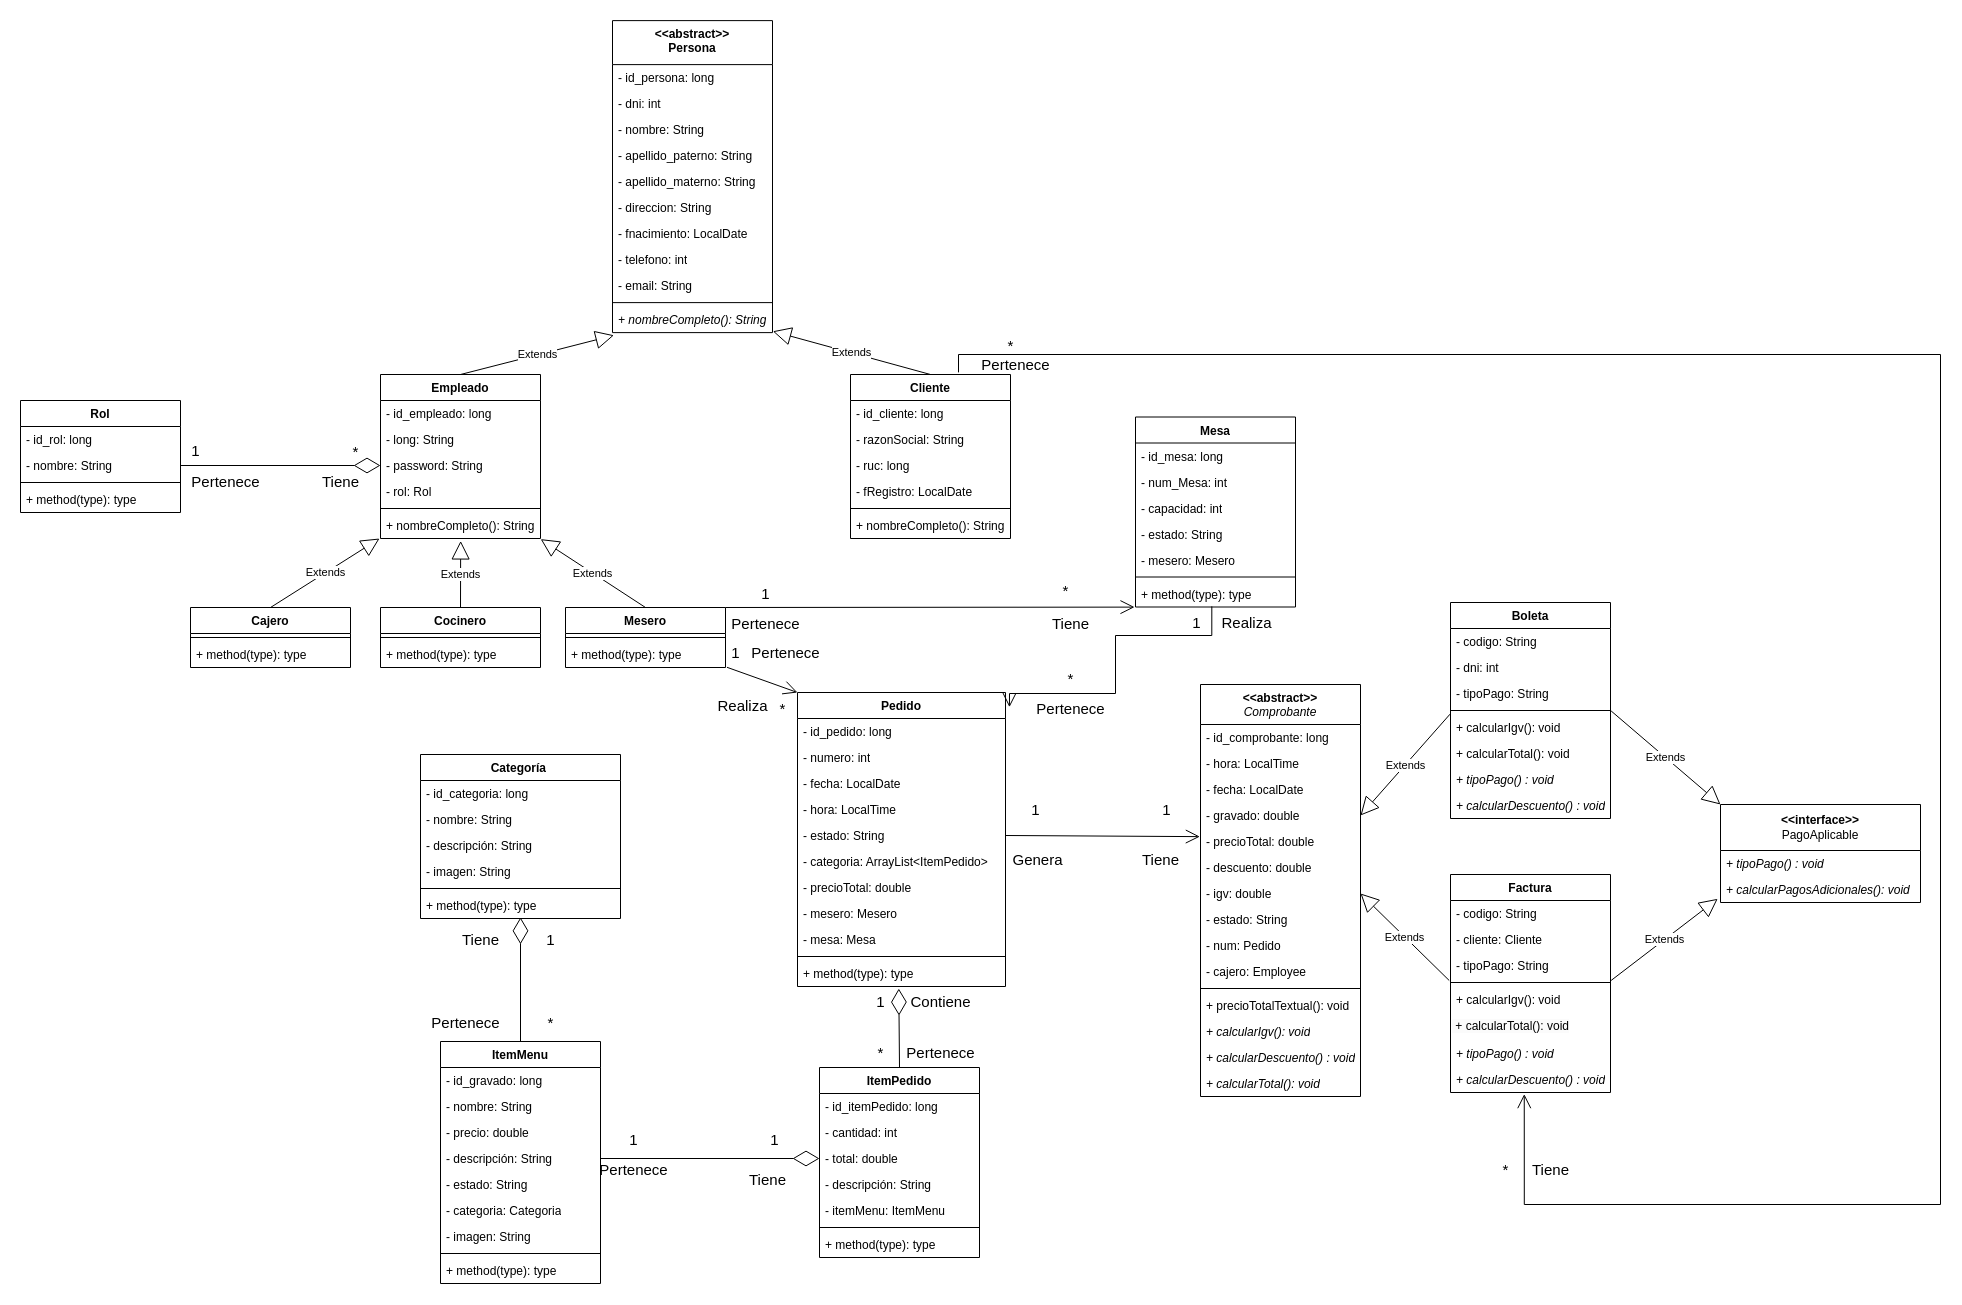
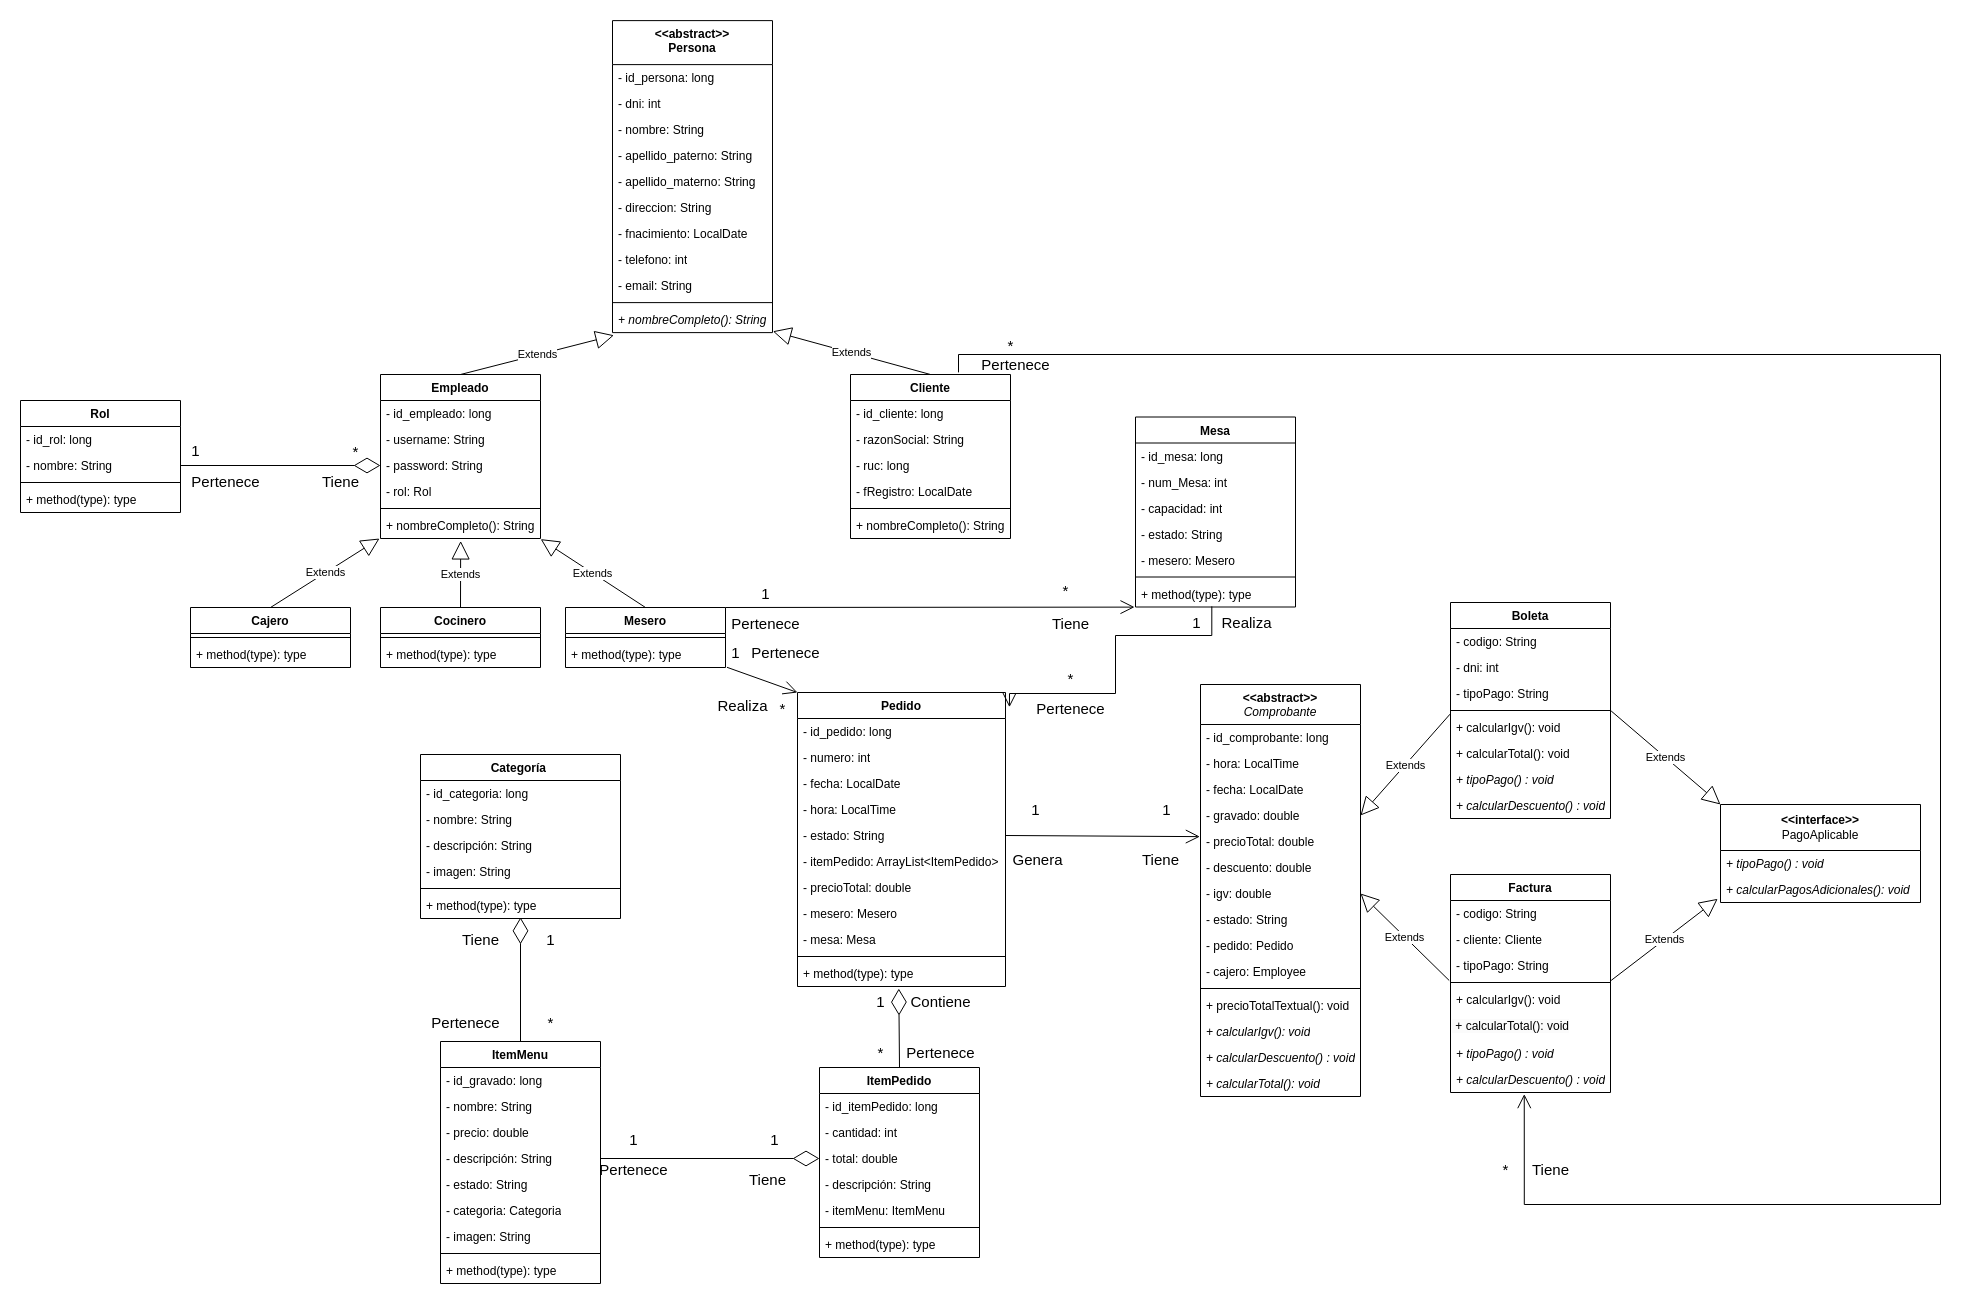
(426, 441) -> (441, 441)
(903, 870) -> (903, 870)
(1244, 947) -> (1252, 947)
